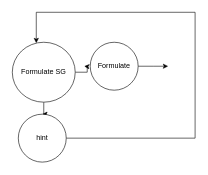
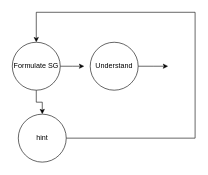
(114, 66) -> (114, 66)
(44, 72) -> (36, 66)
